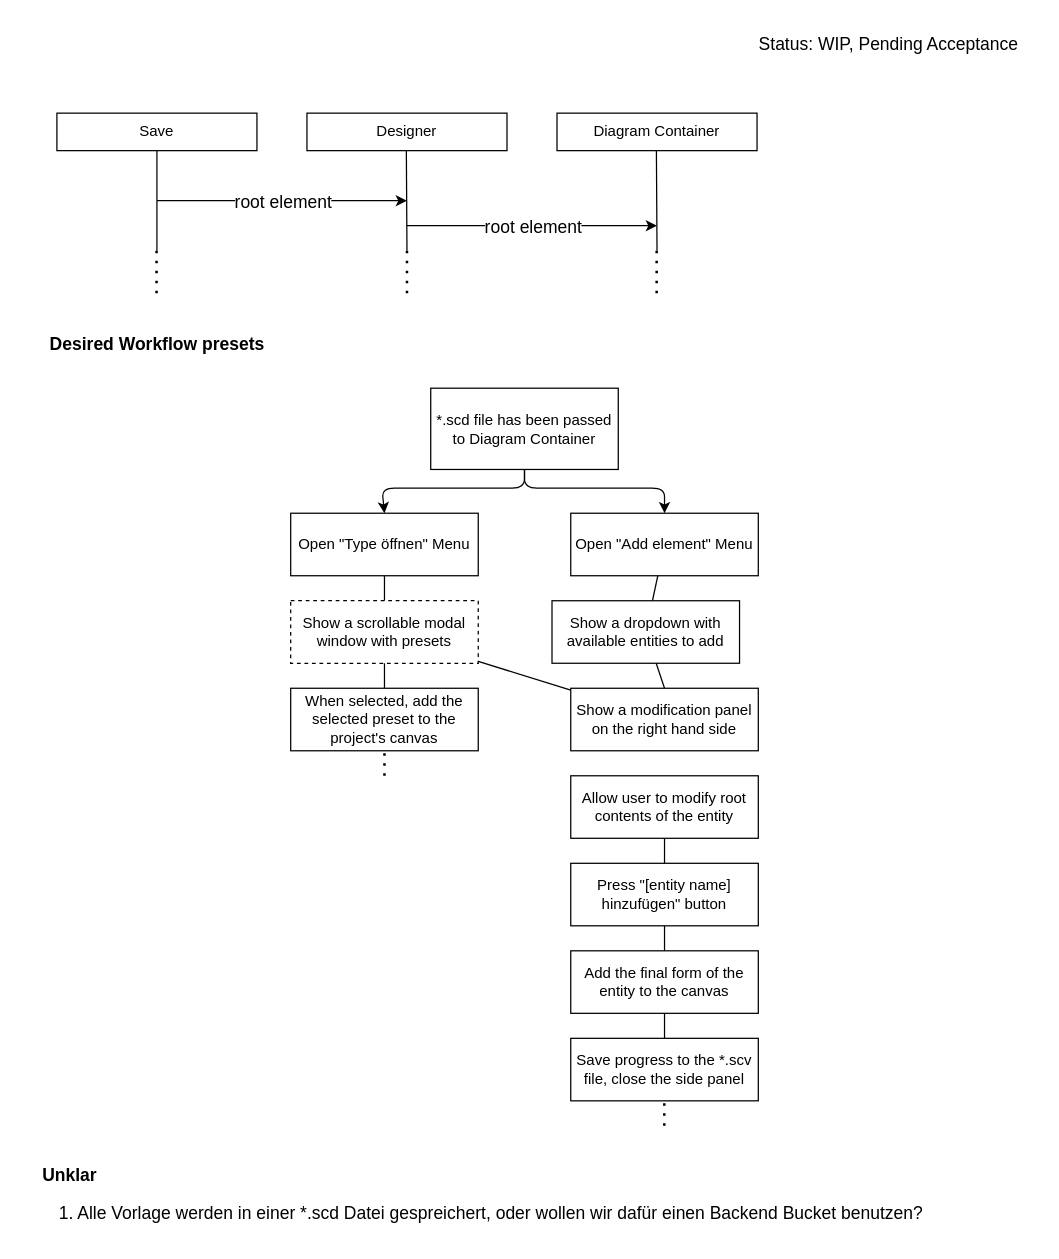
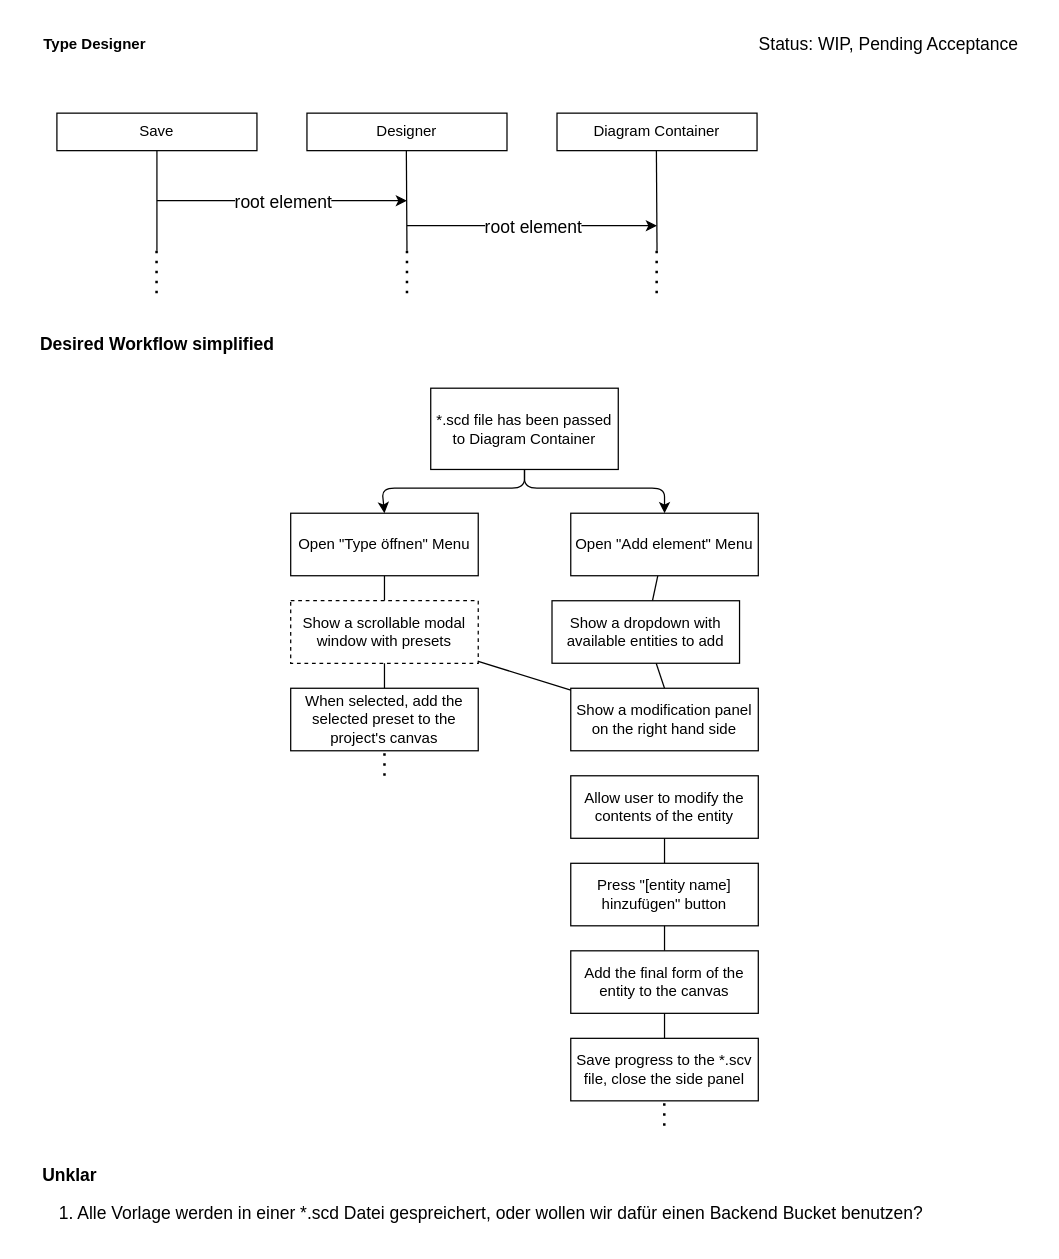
none -> (94, 44)
(158, 344) -> (158, 344)
(664, 807) -> (664, 807)
